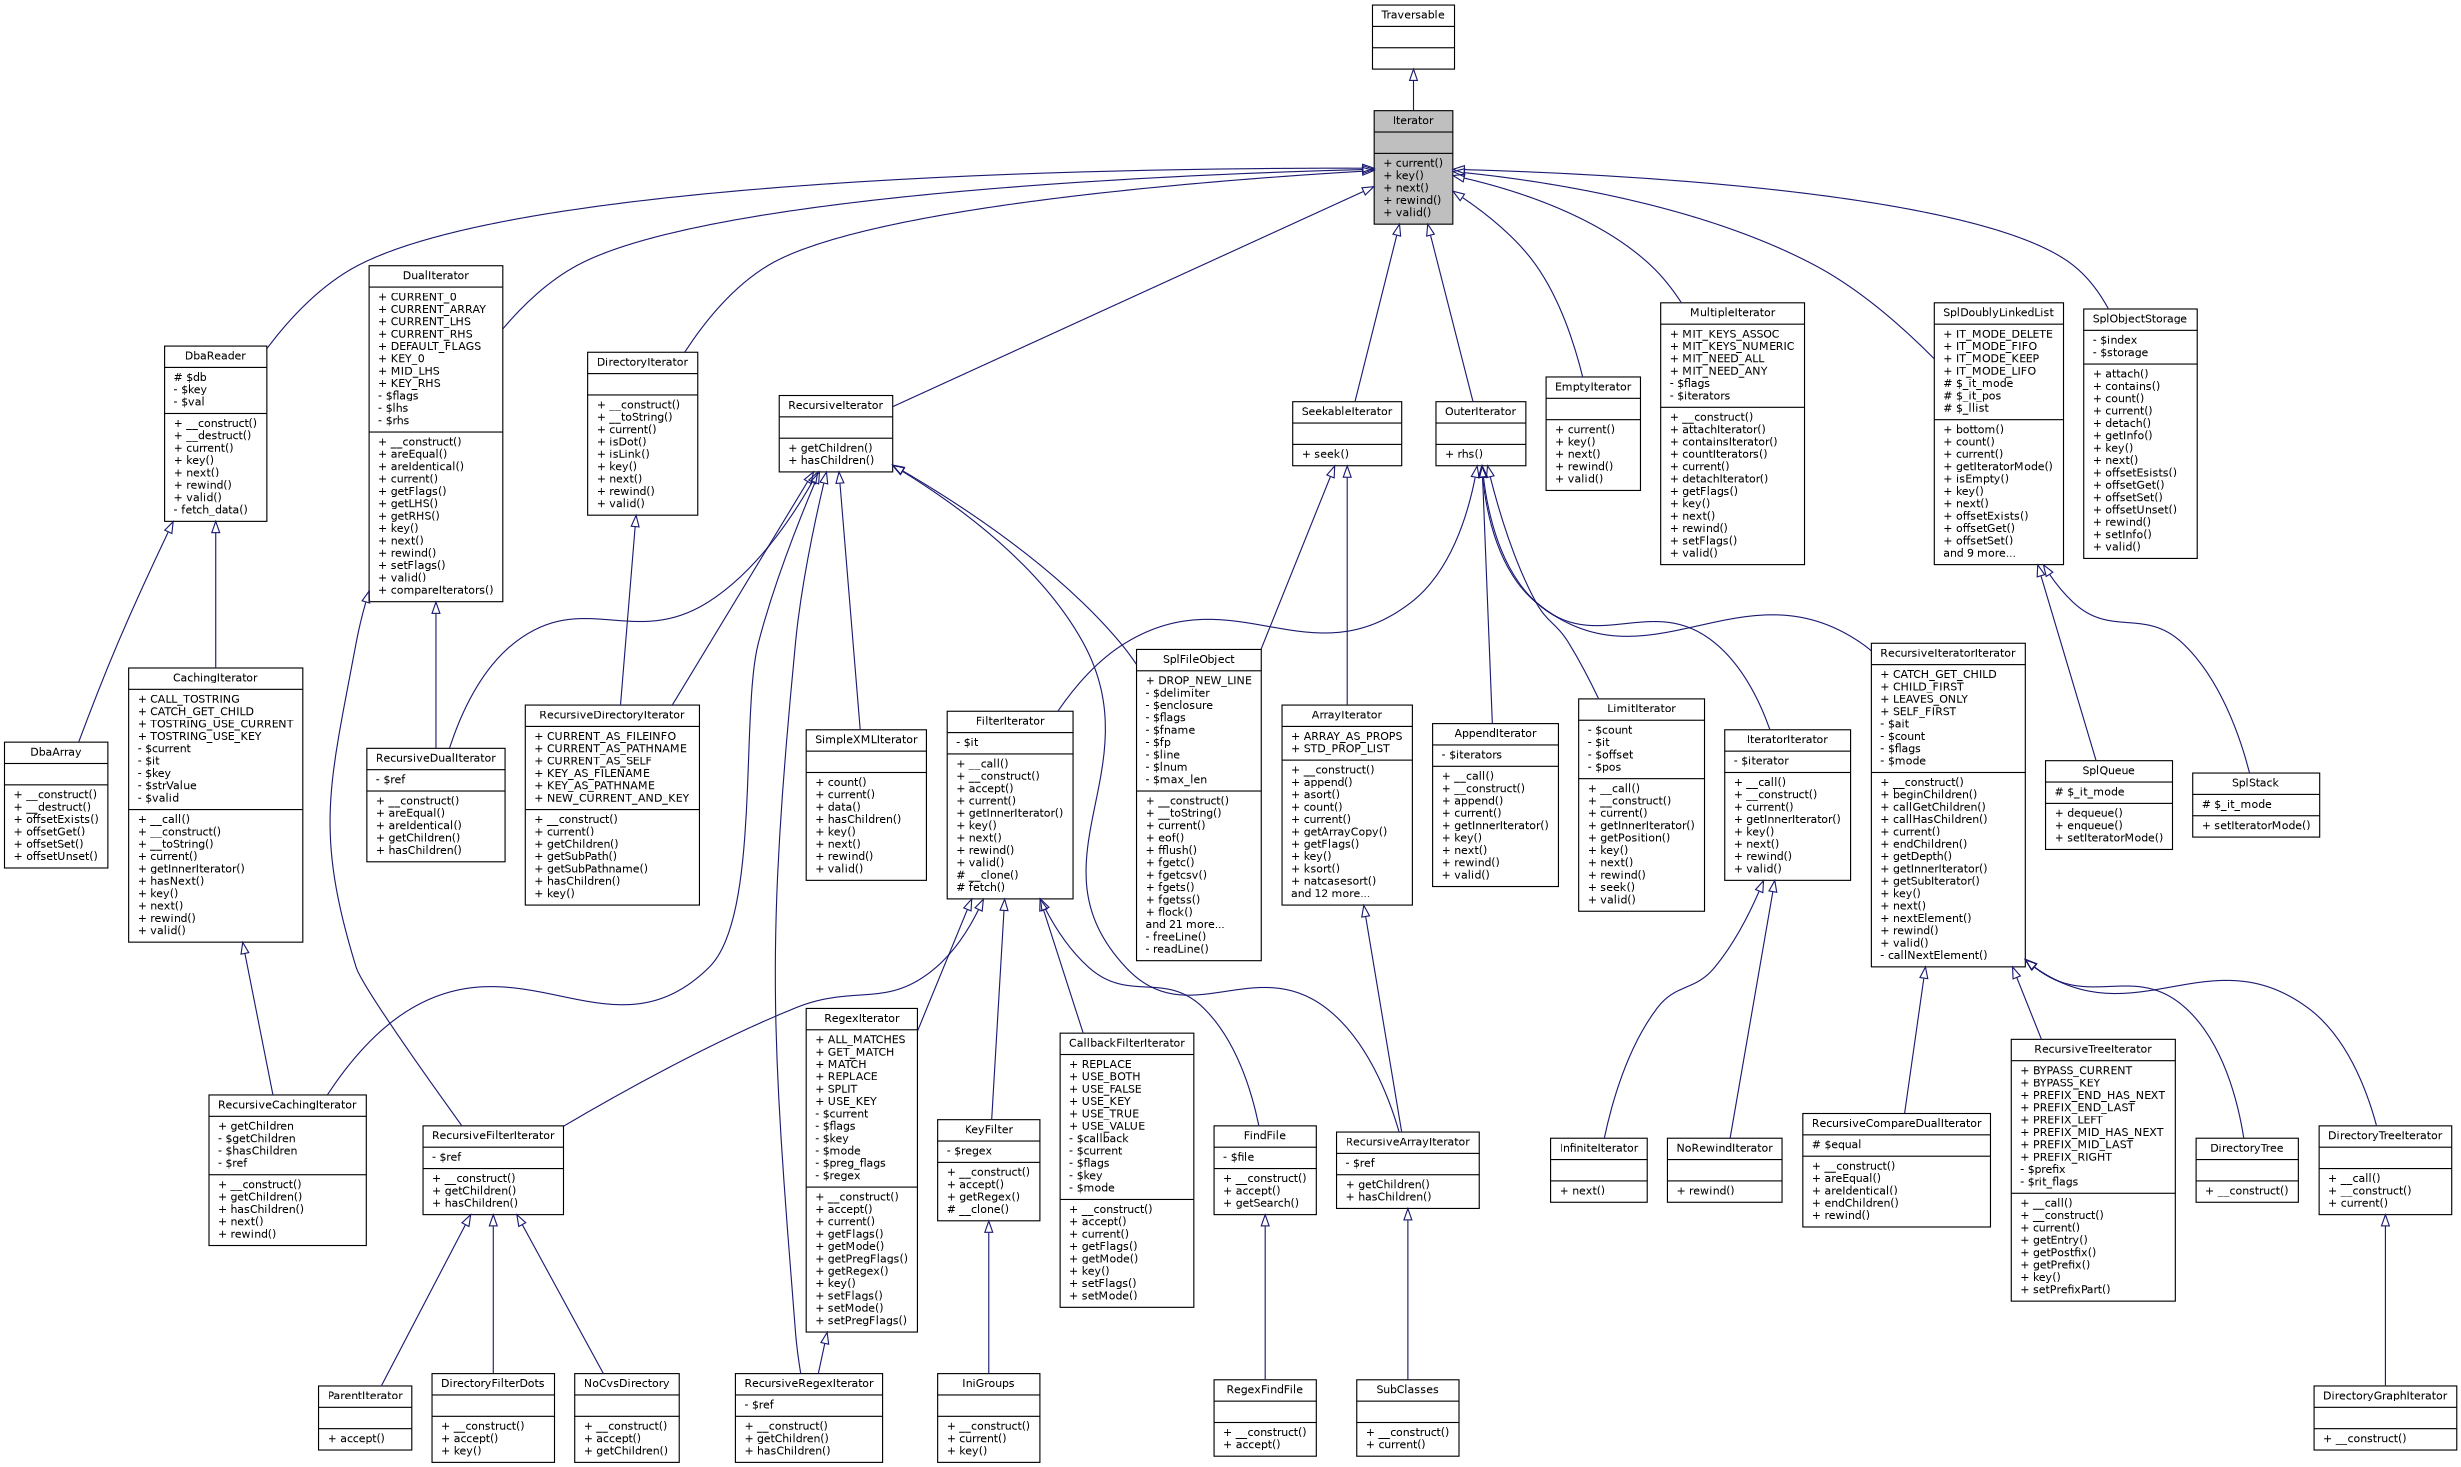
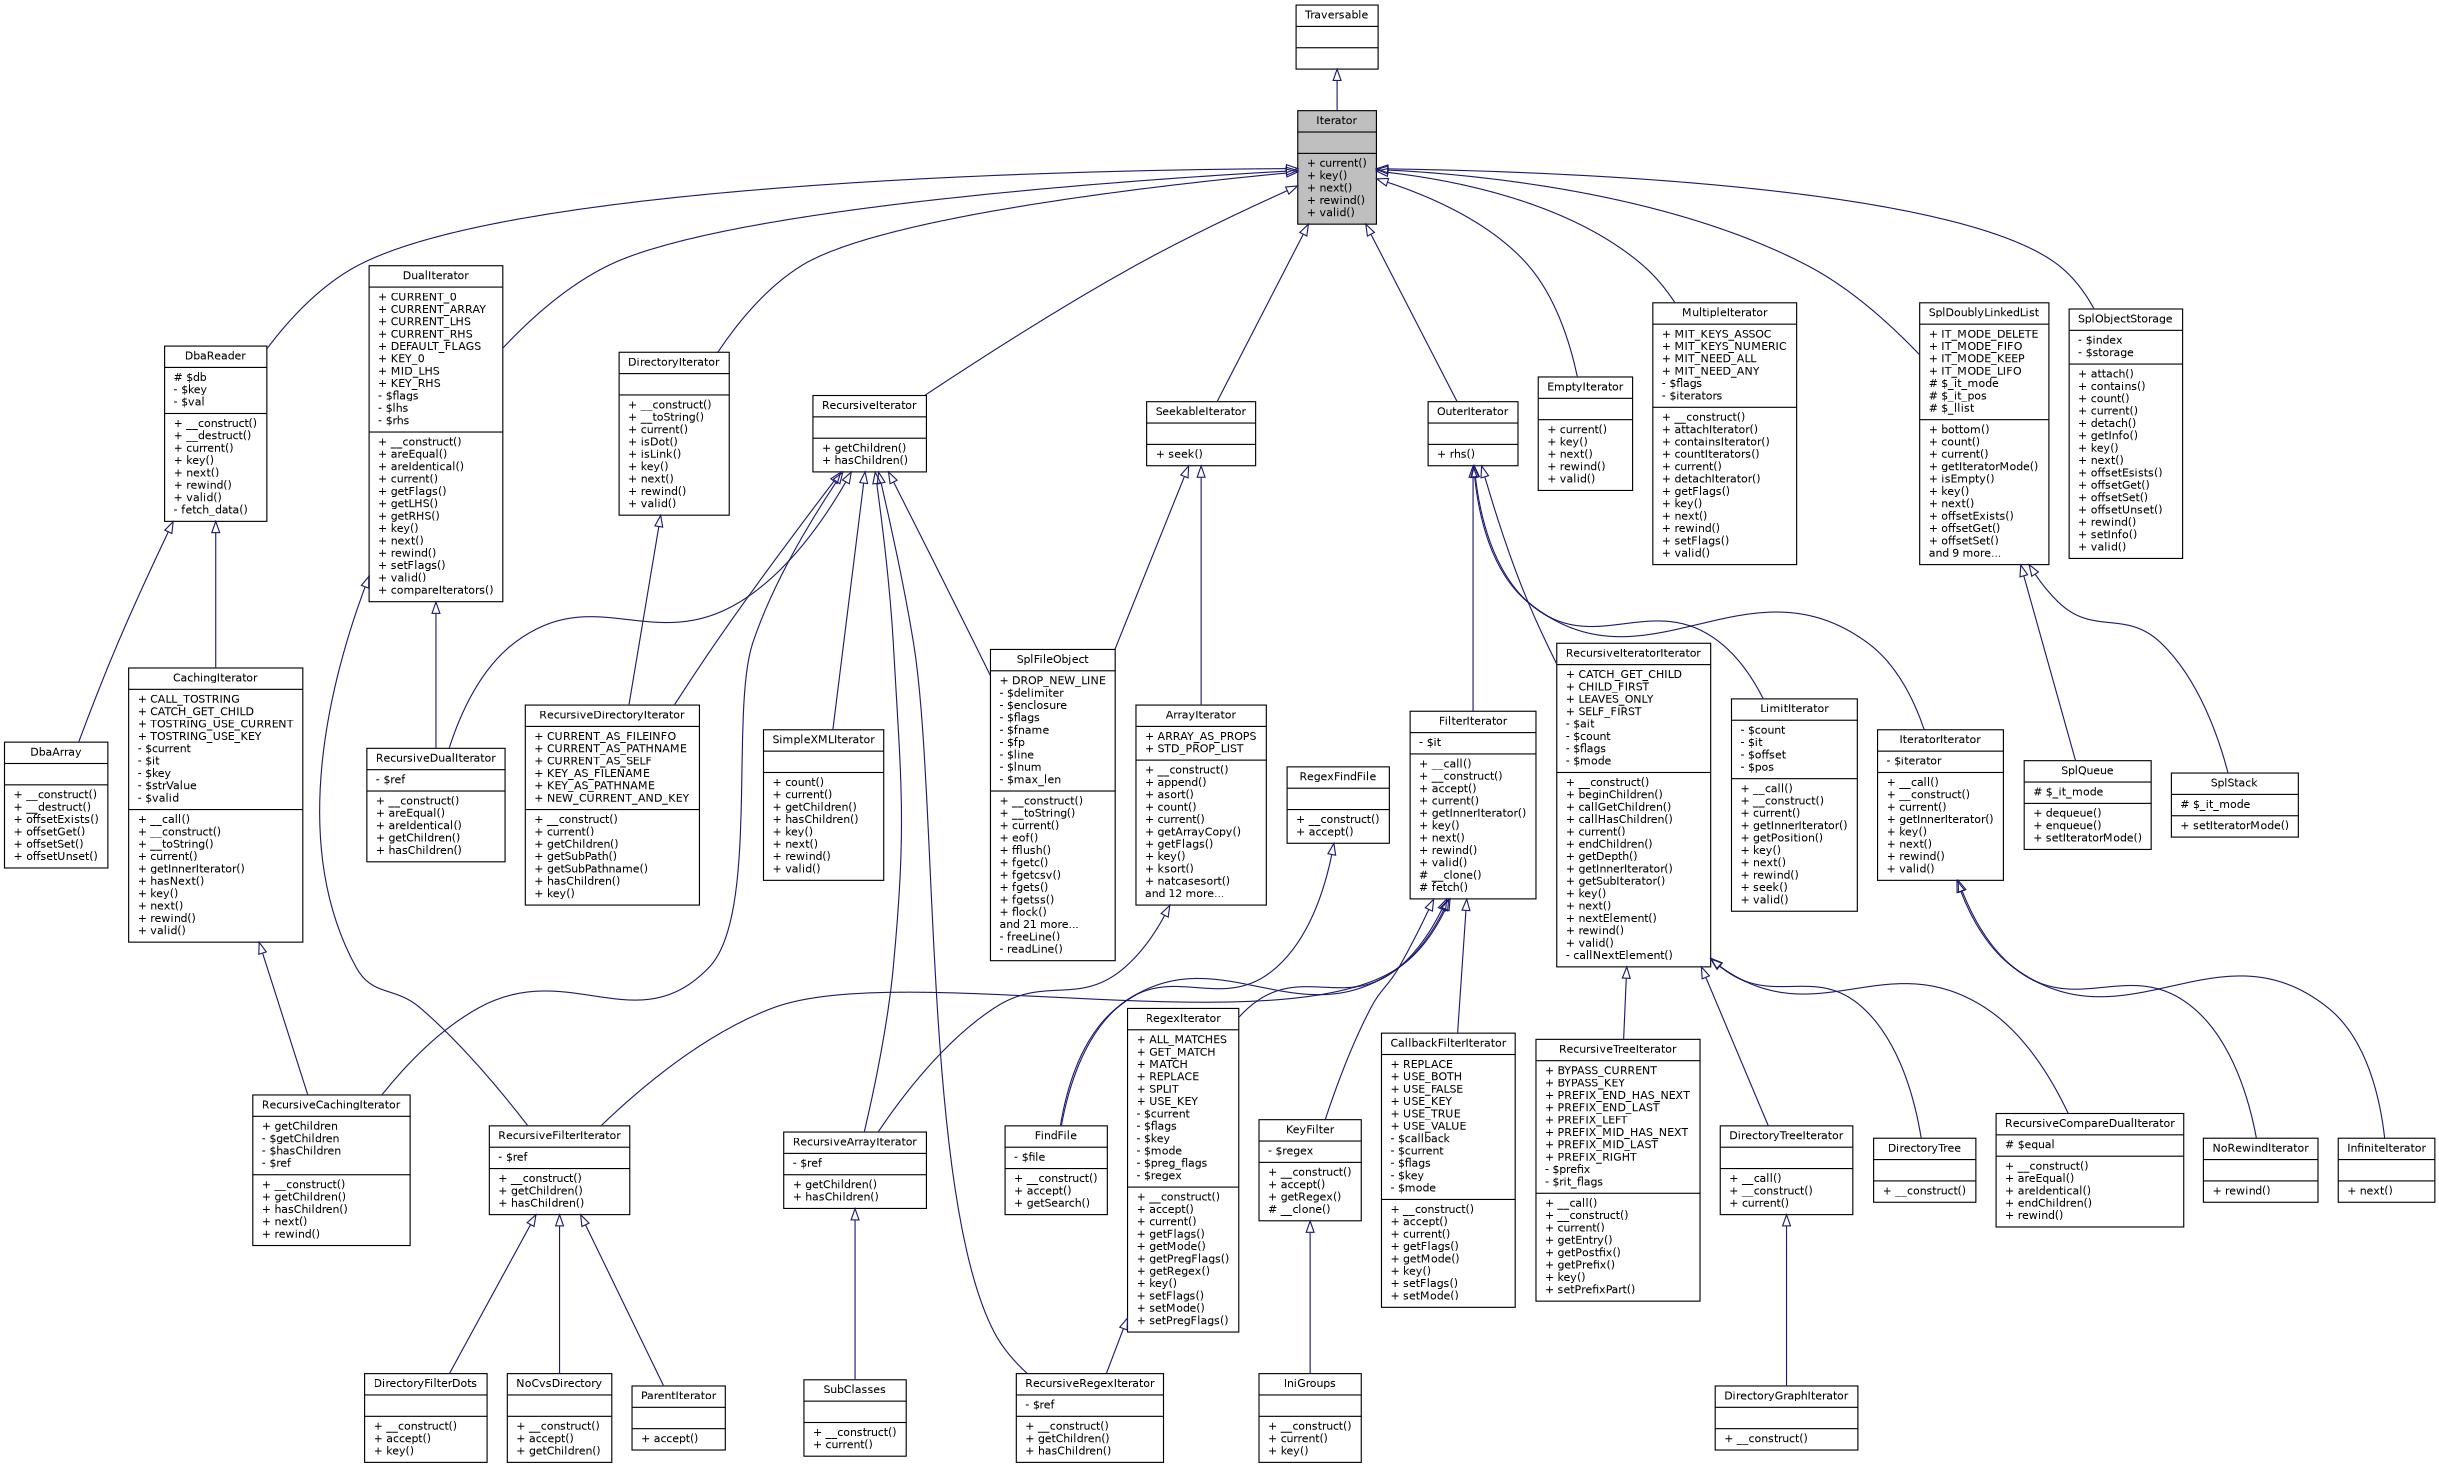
(1496, 805) -> none
(838, 807) -> (815, 807)
(1265, 1303) -> (1194, 987)
